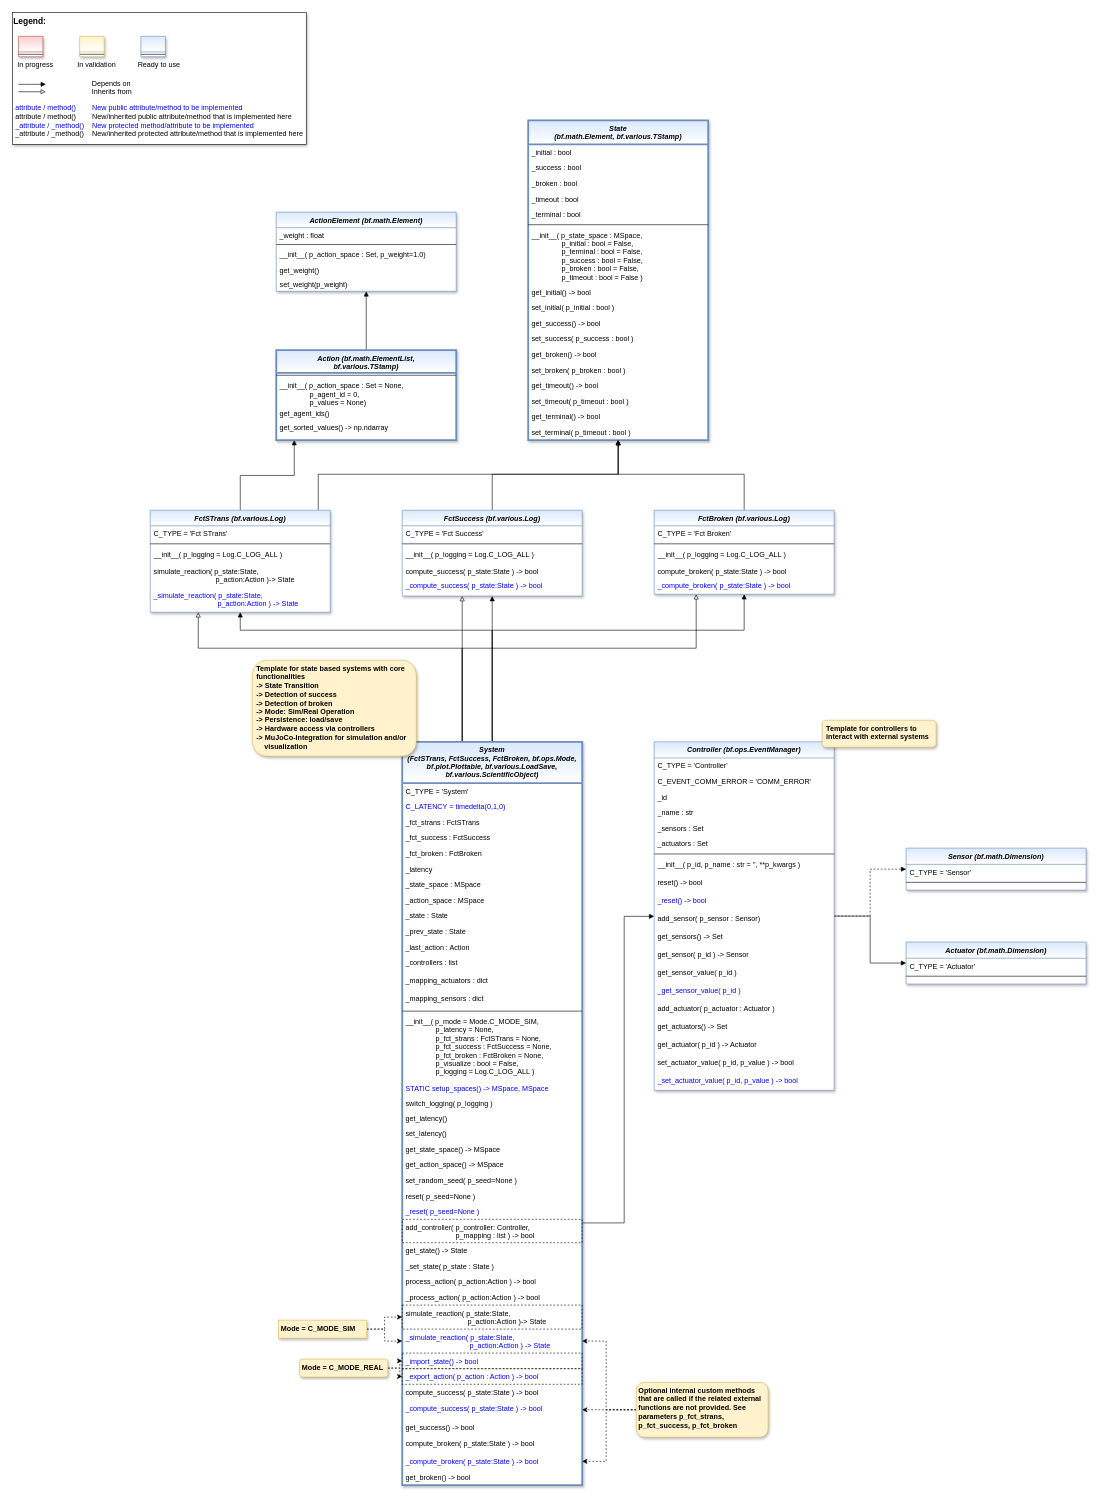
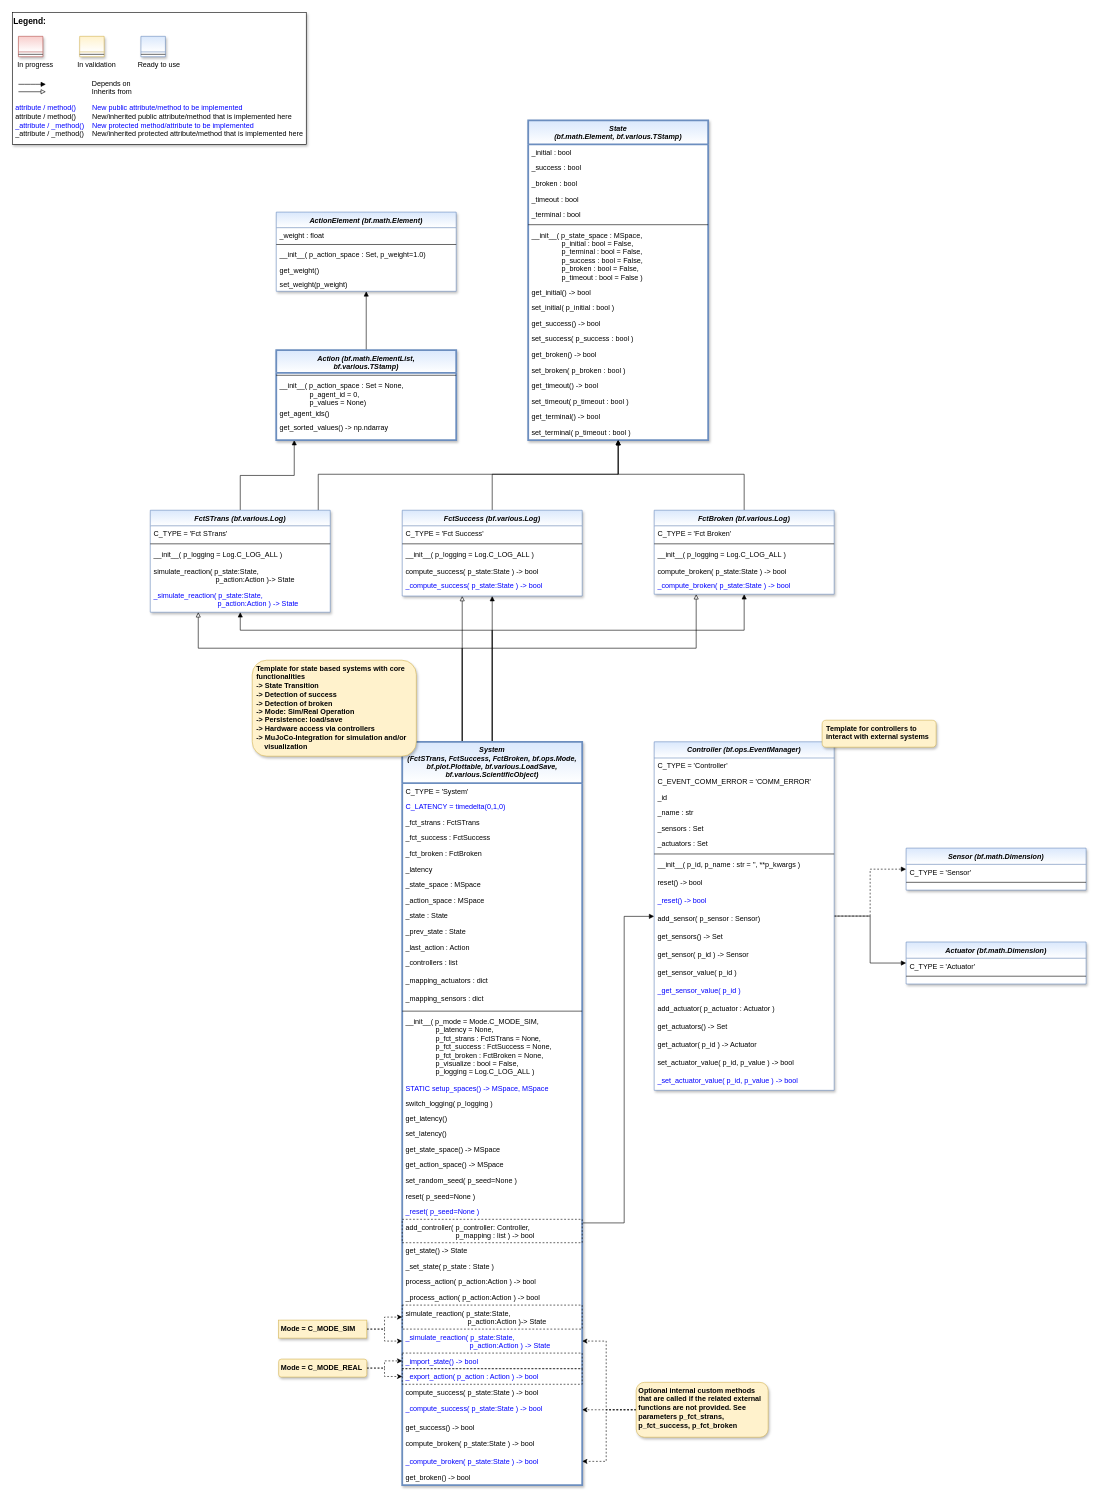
(344, 1368) -> (323, 1368)
